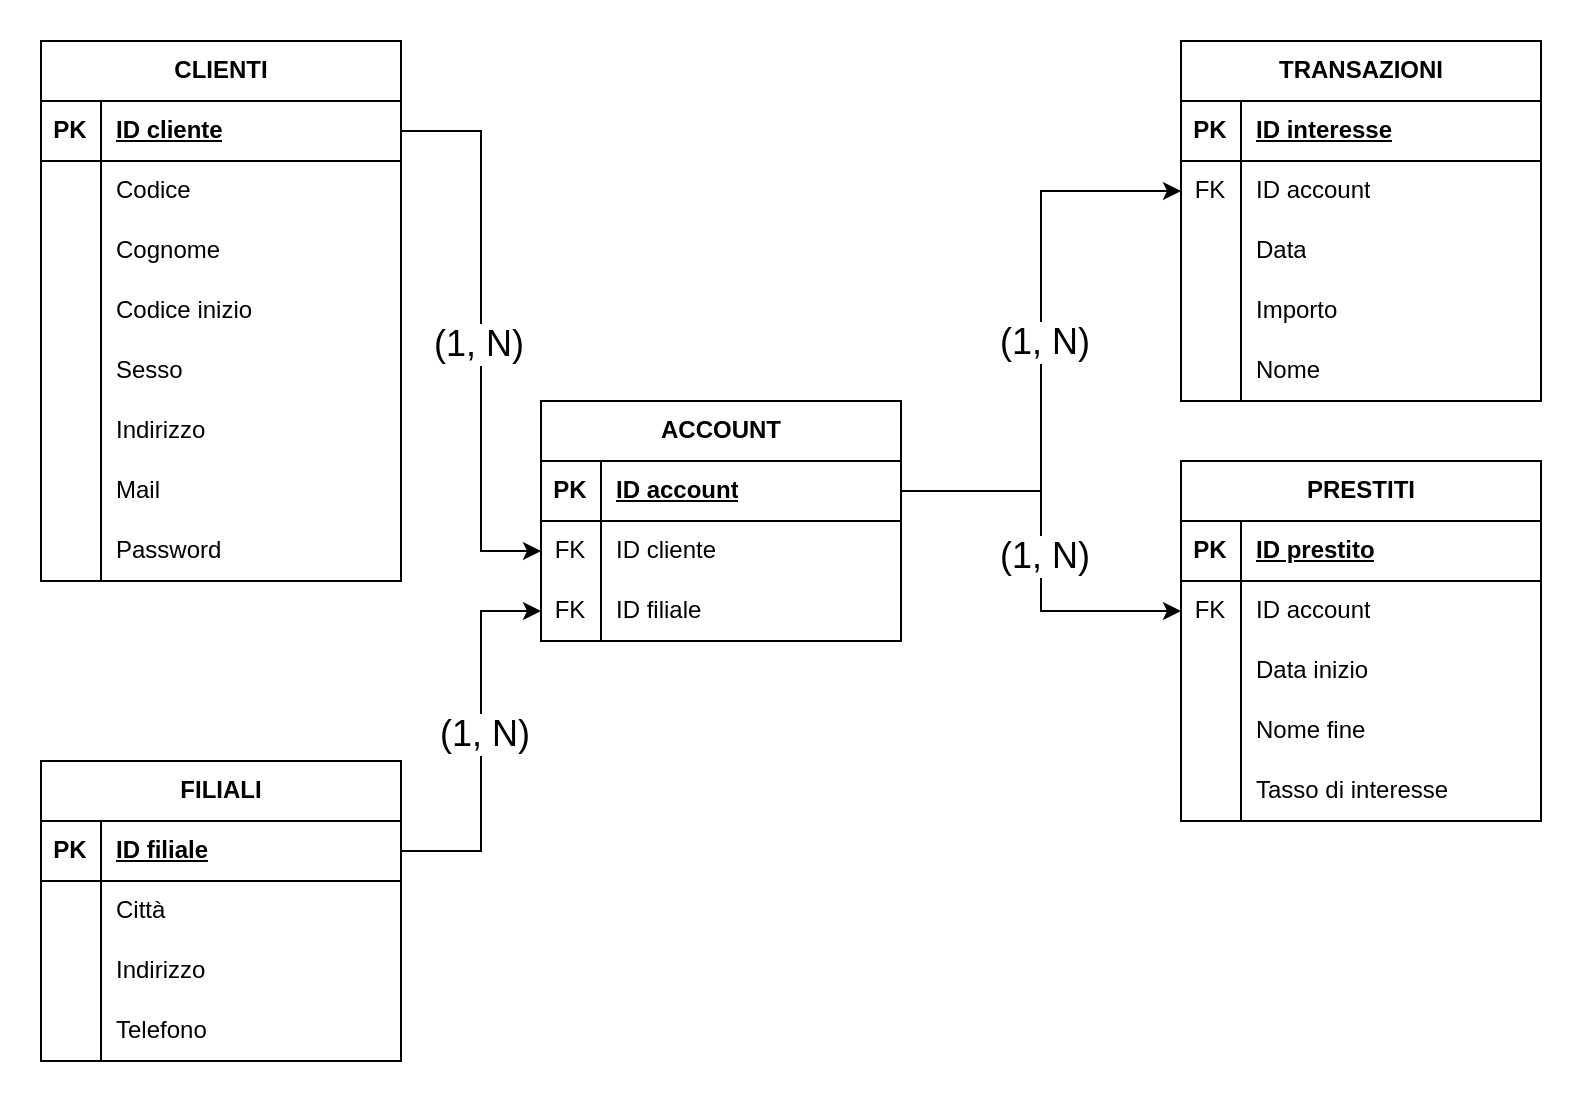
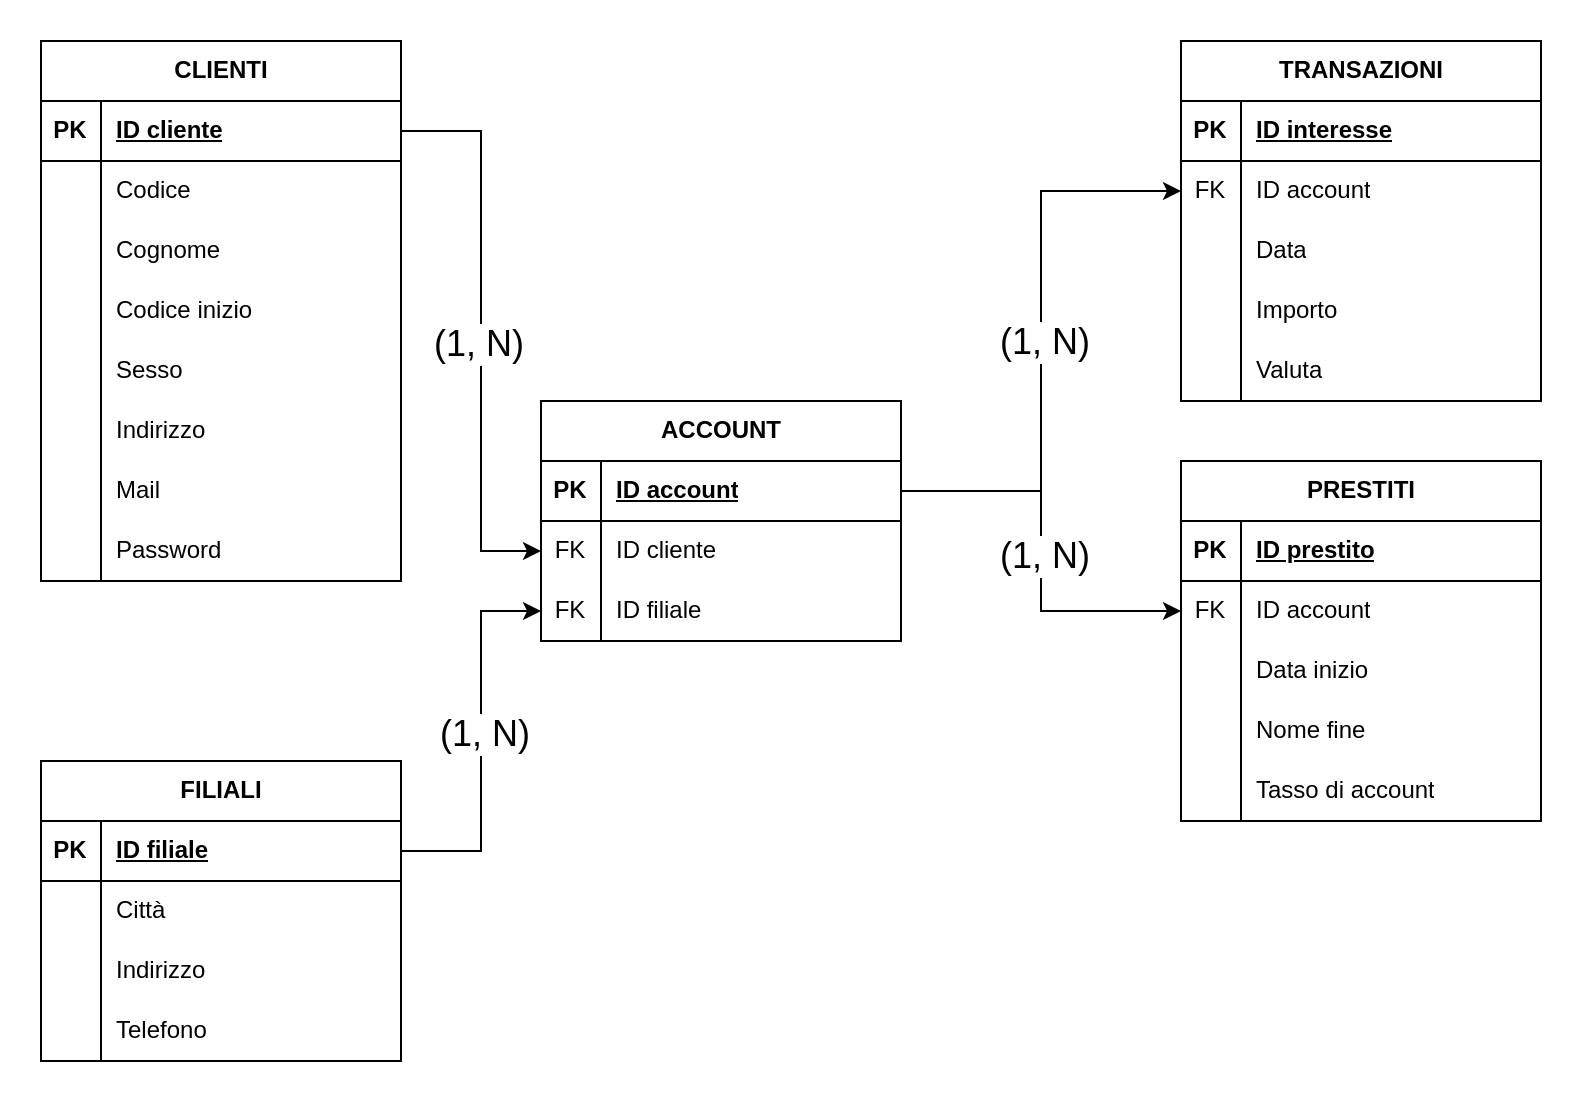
(1284, 371) -> (1294, 371)
(1365, 791) -> (1355, 791)
